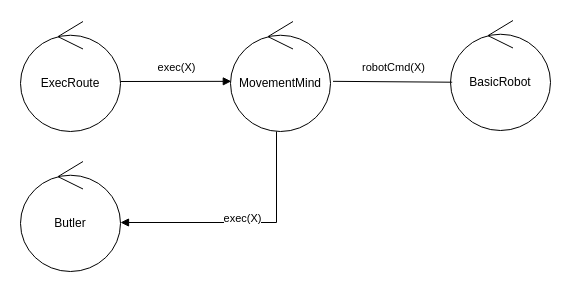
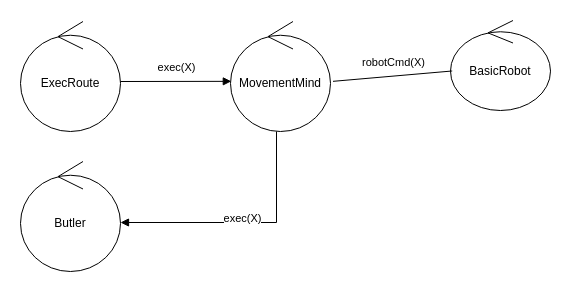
(501, 76) -> (501, 66)
